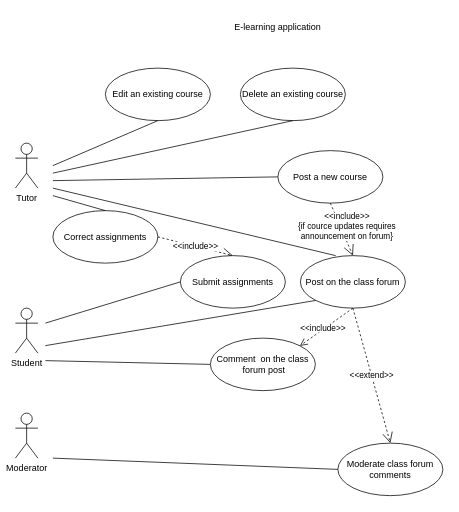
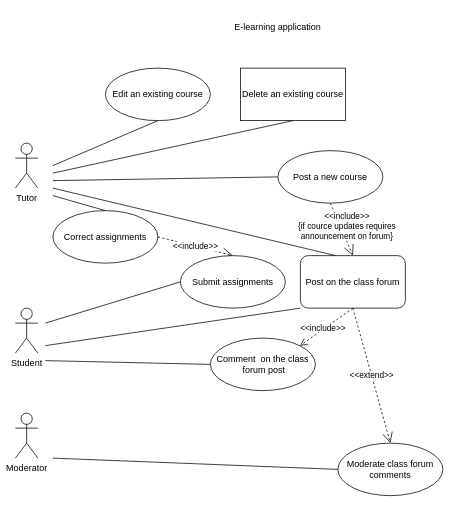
(293, 94) -> (293, 94)
(353, 282) -> (353, 282)
